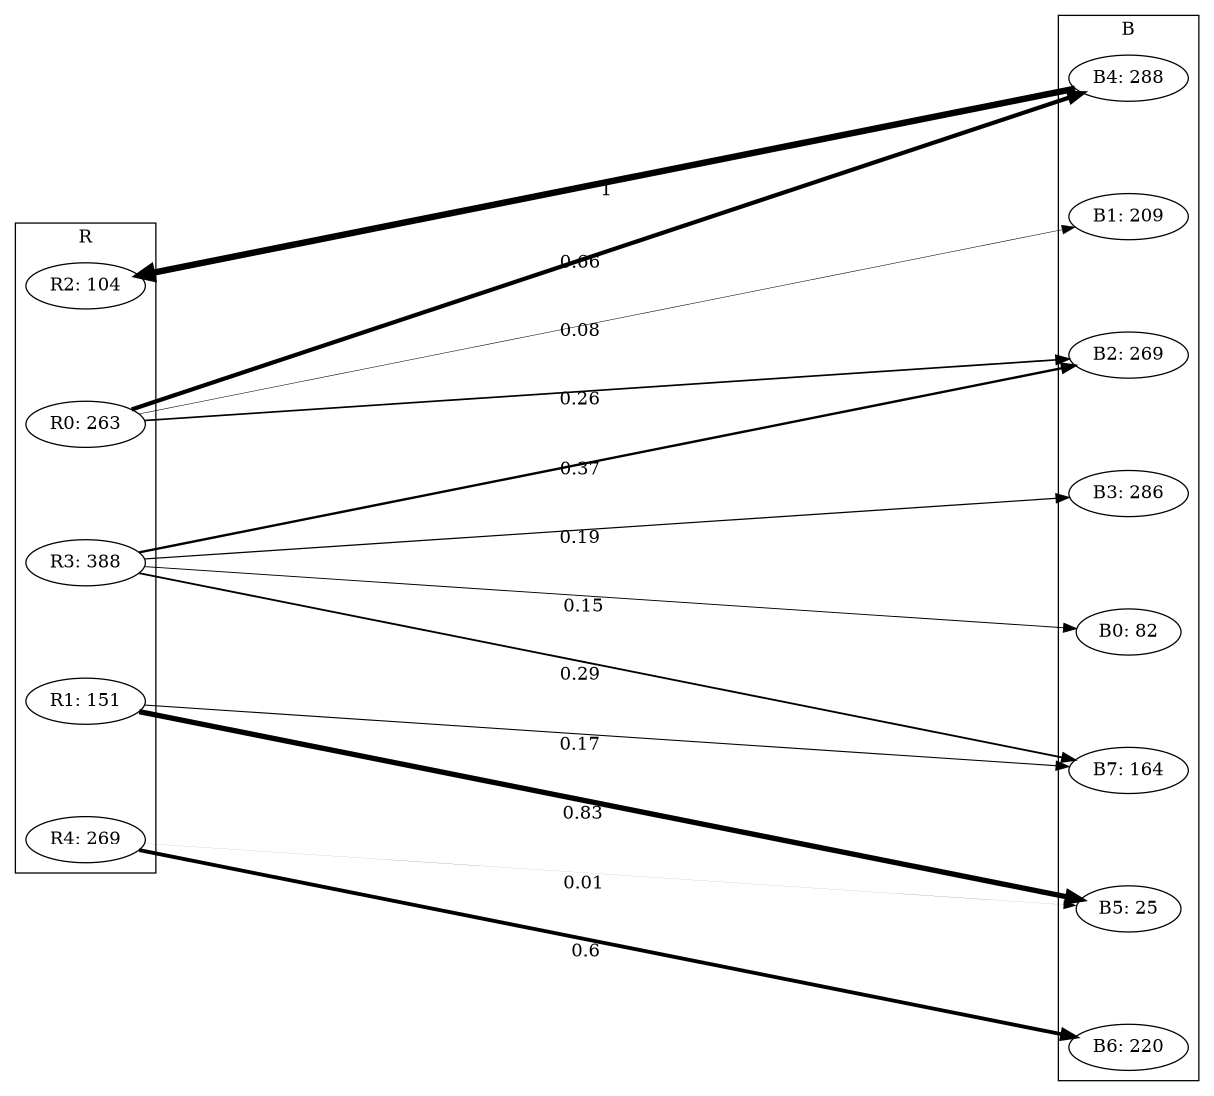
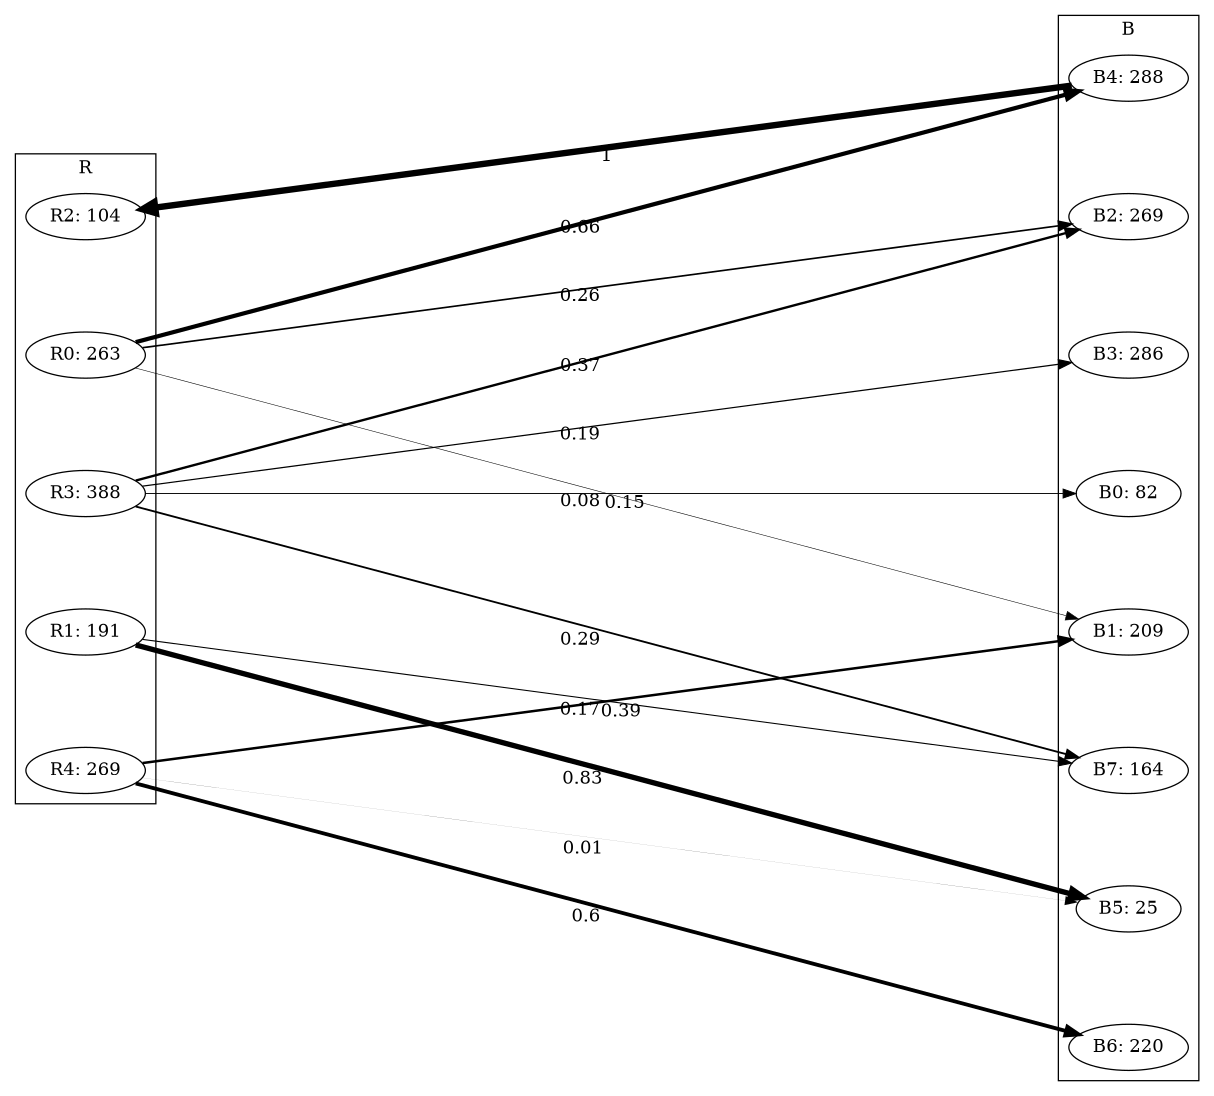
(86, 701) -> (86, 632)
none -> (578, 705)
